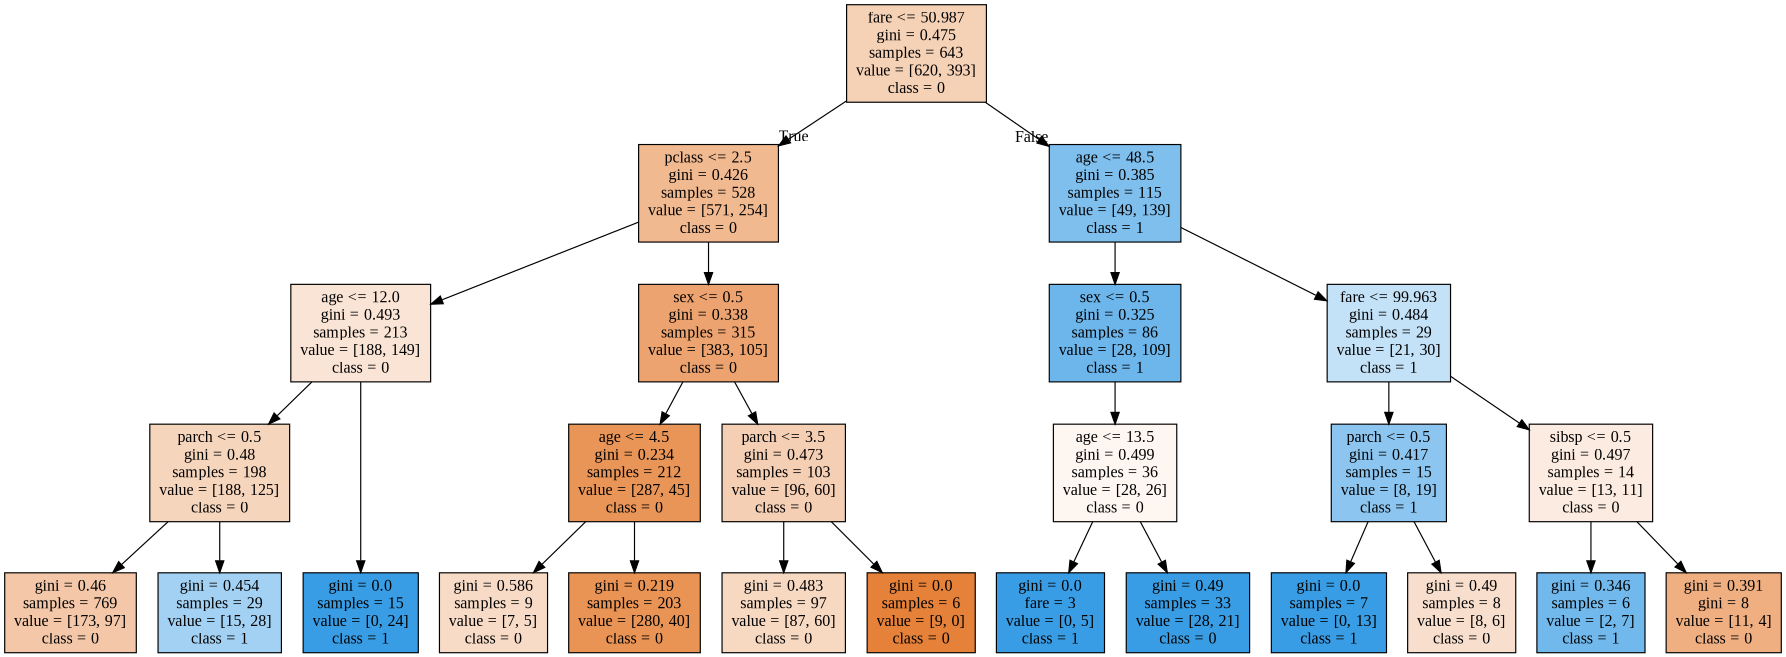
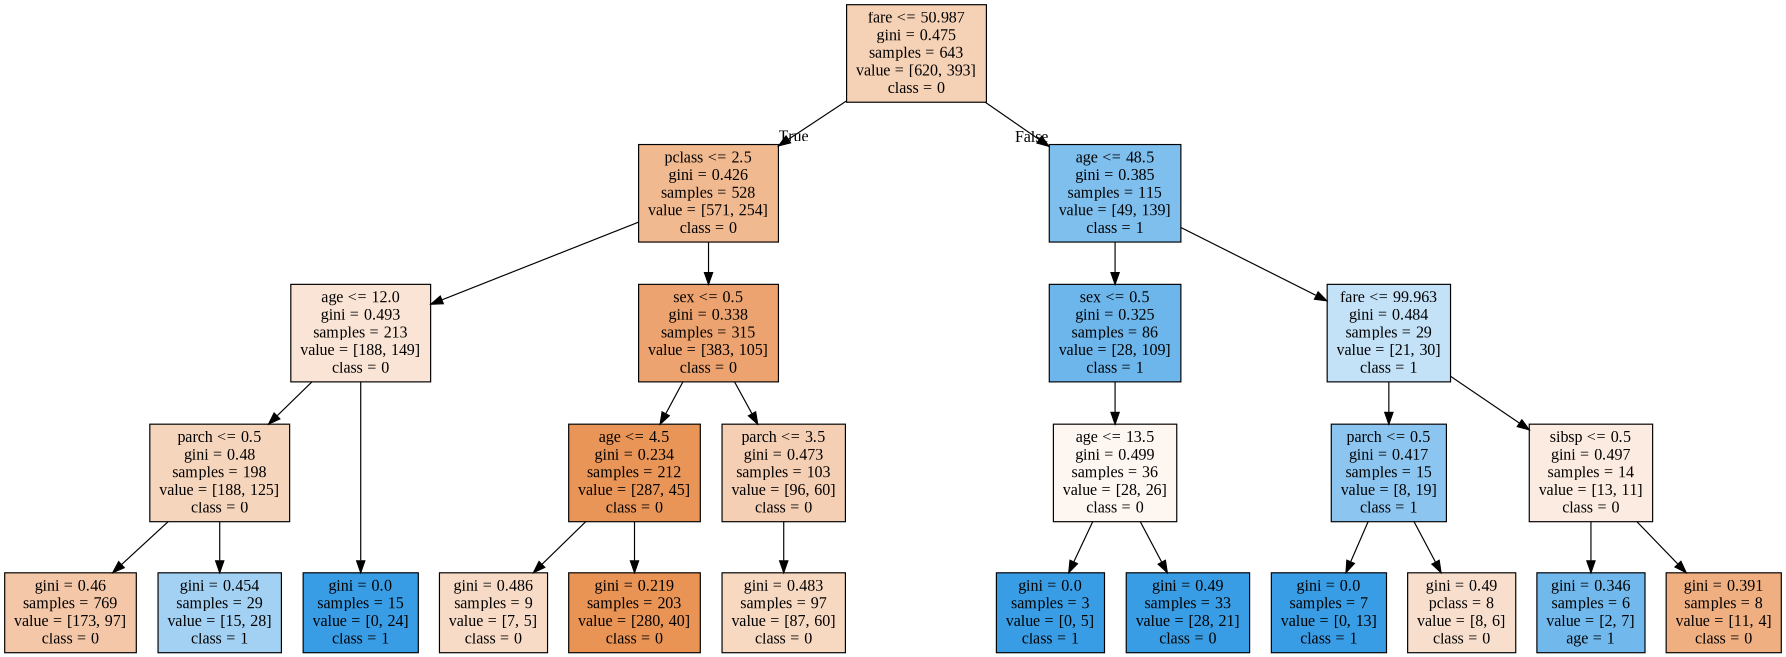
(493, 613) -> (493, 613)
(921, 613) -> none
(1050, 613) -> (1050, 613)
(1462, 613) -> (1462, 613)
(1591, 613) -> (1591, 613)
(1724, 613) -> (1724, 613)
